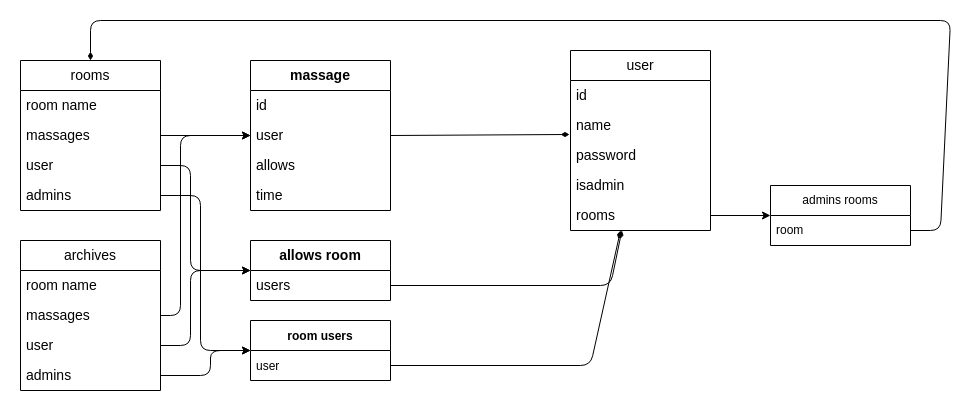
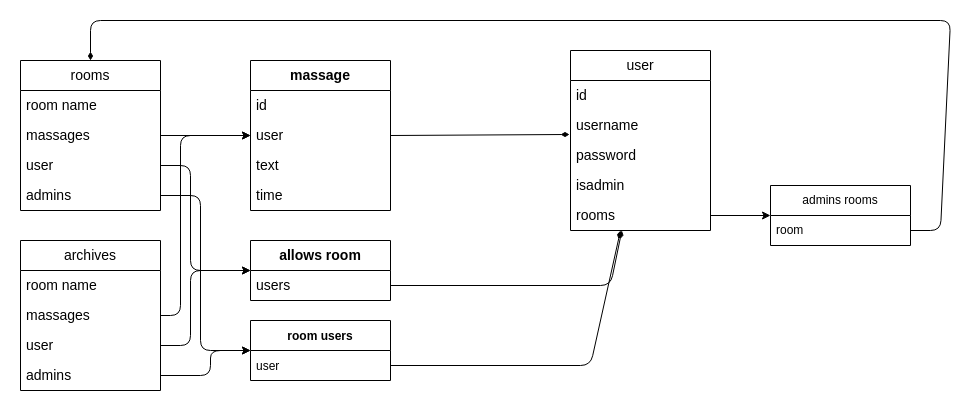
(592, 126) -> (608, 126)
(276, 166) -> (272, 166)
